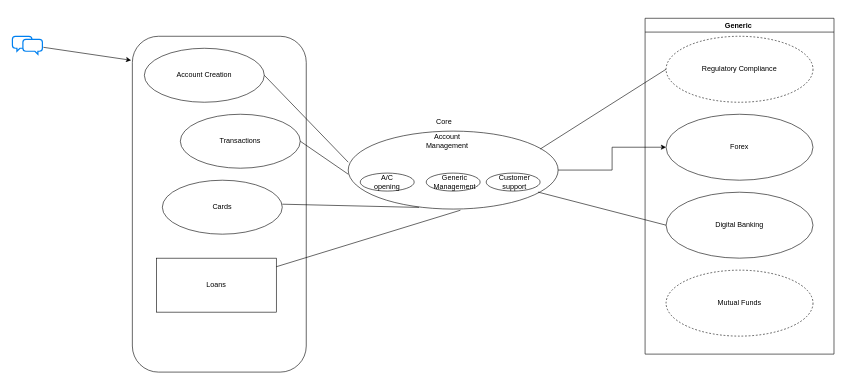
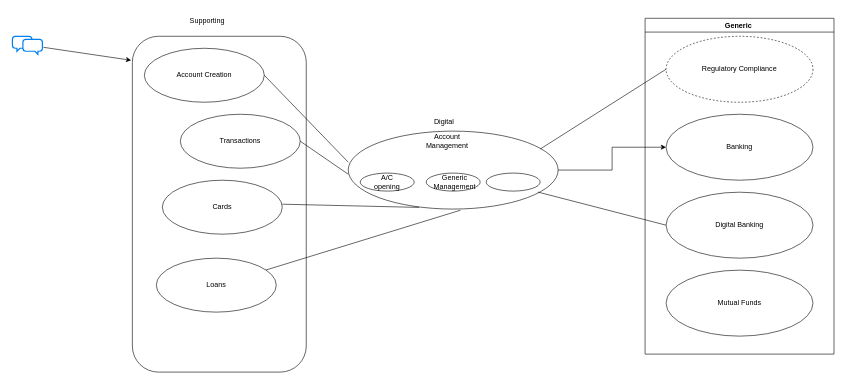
none -> (207, 21)
(444, 122) -> (444, 122)
(740, 147) -> (740, 147)
(515, 182) -> none
(216, 285) -> (216, 285)
(740, 303) -> (740, 303)
